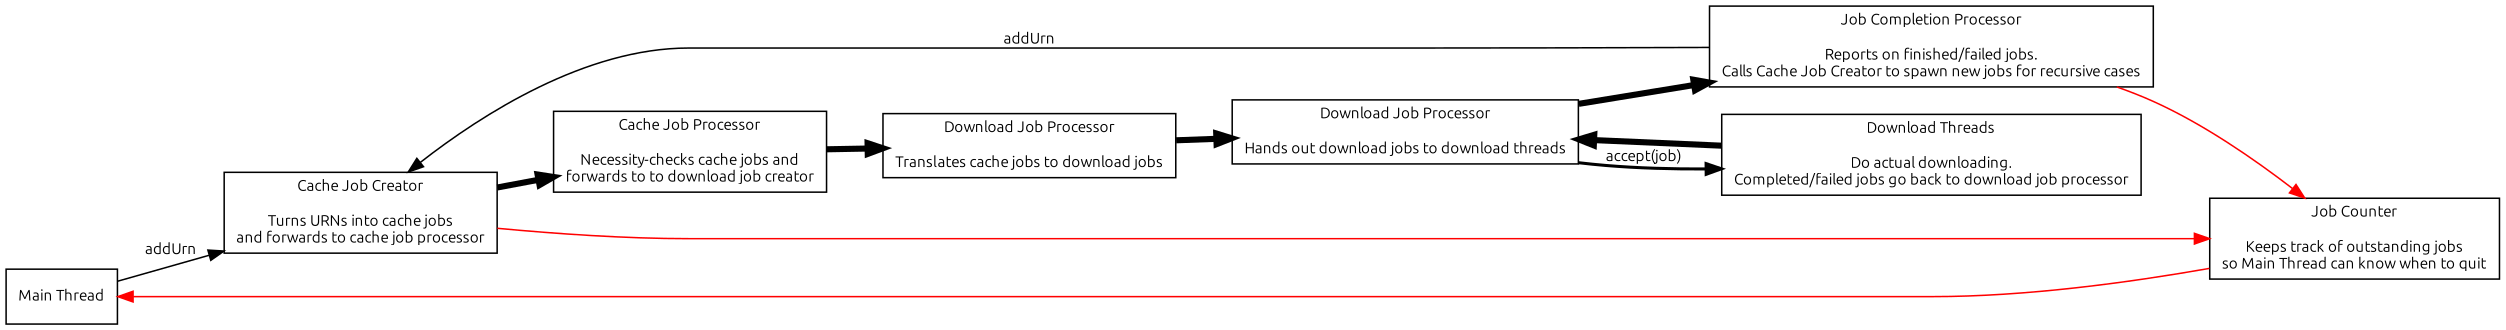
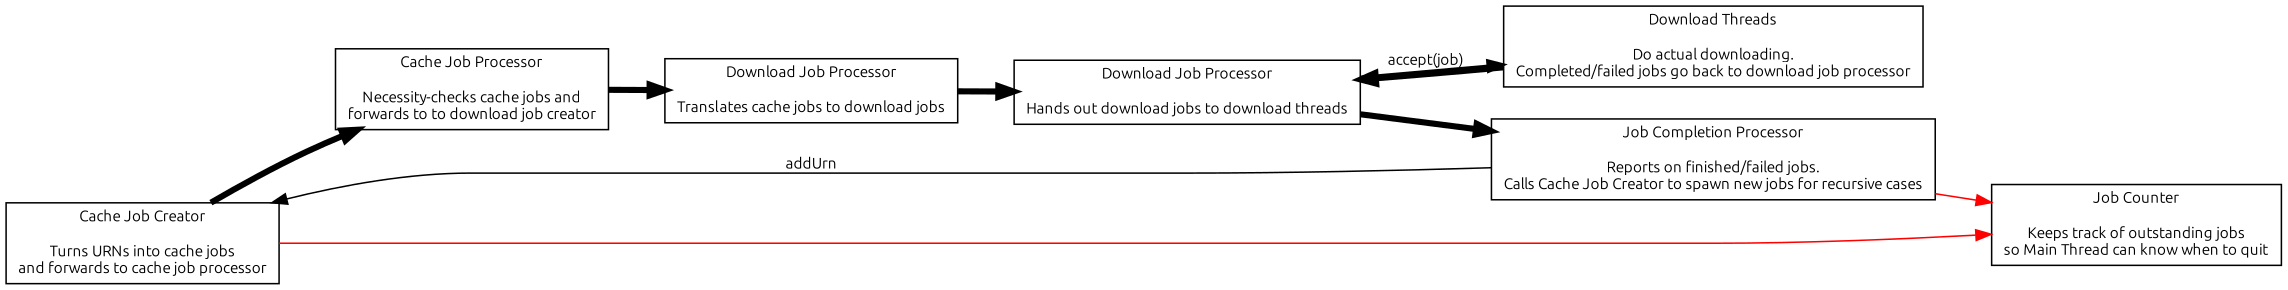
(62, 297) -> none
